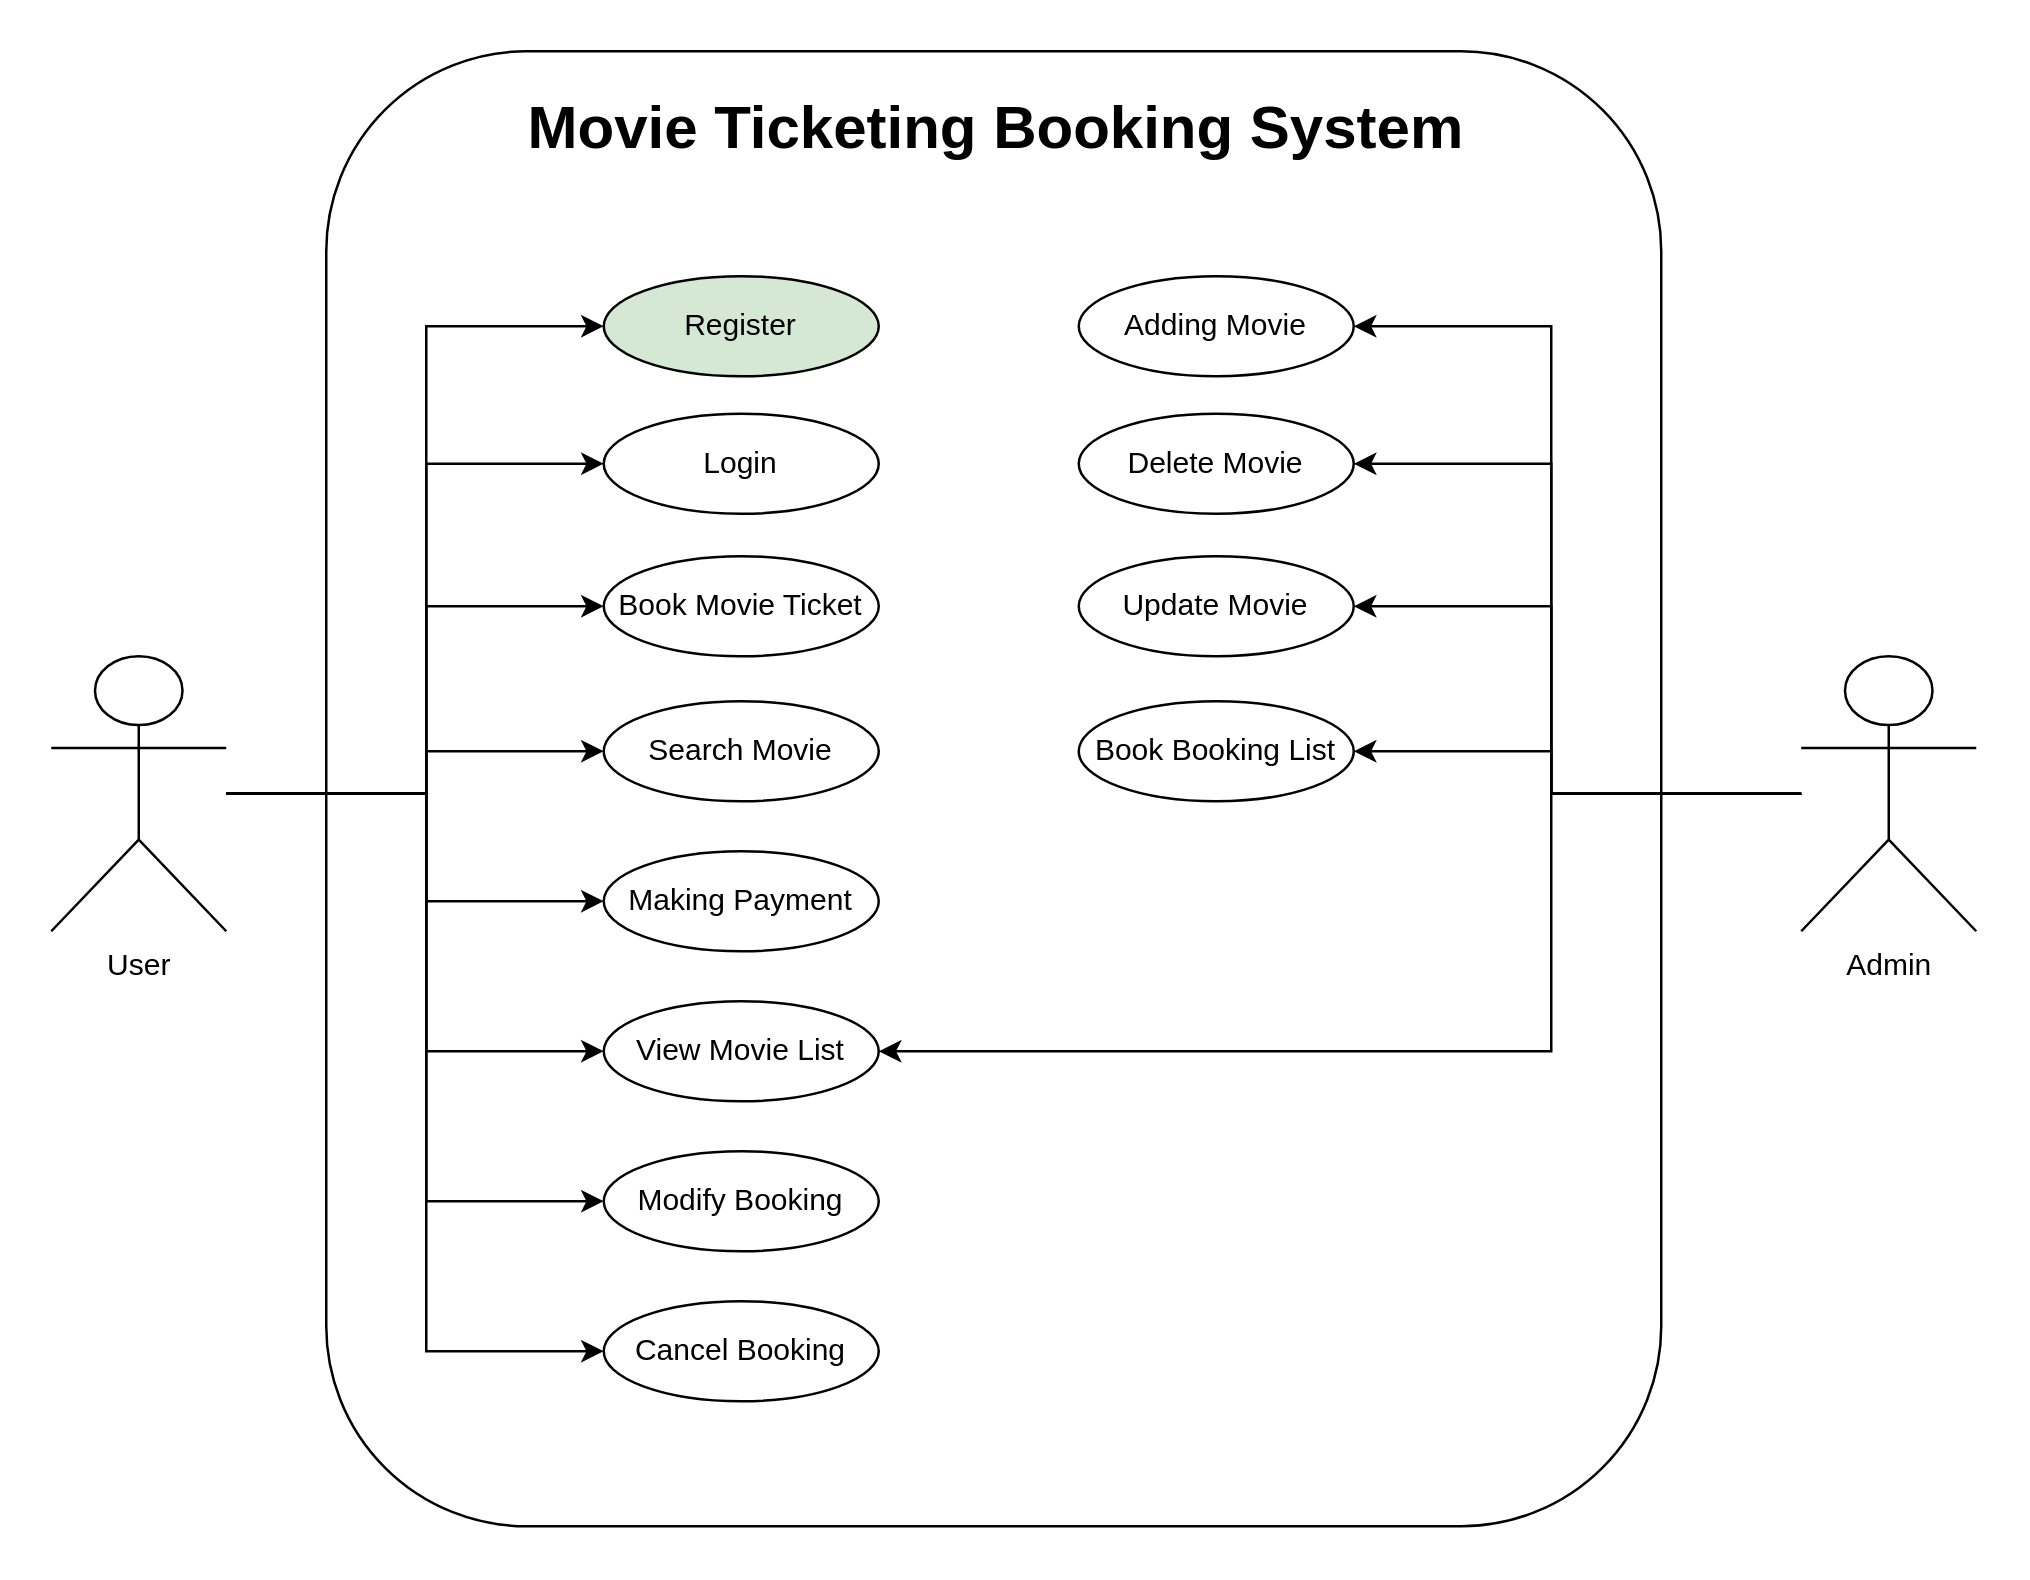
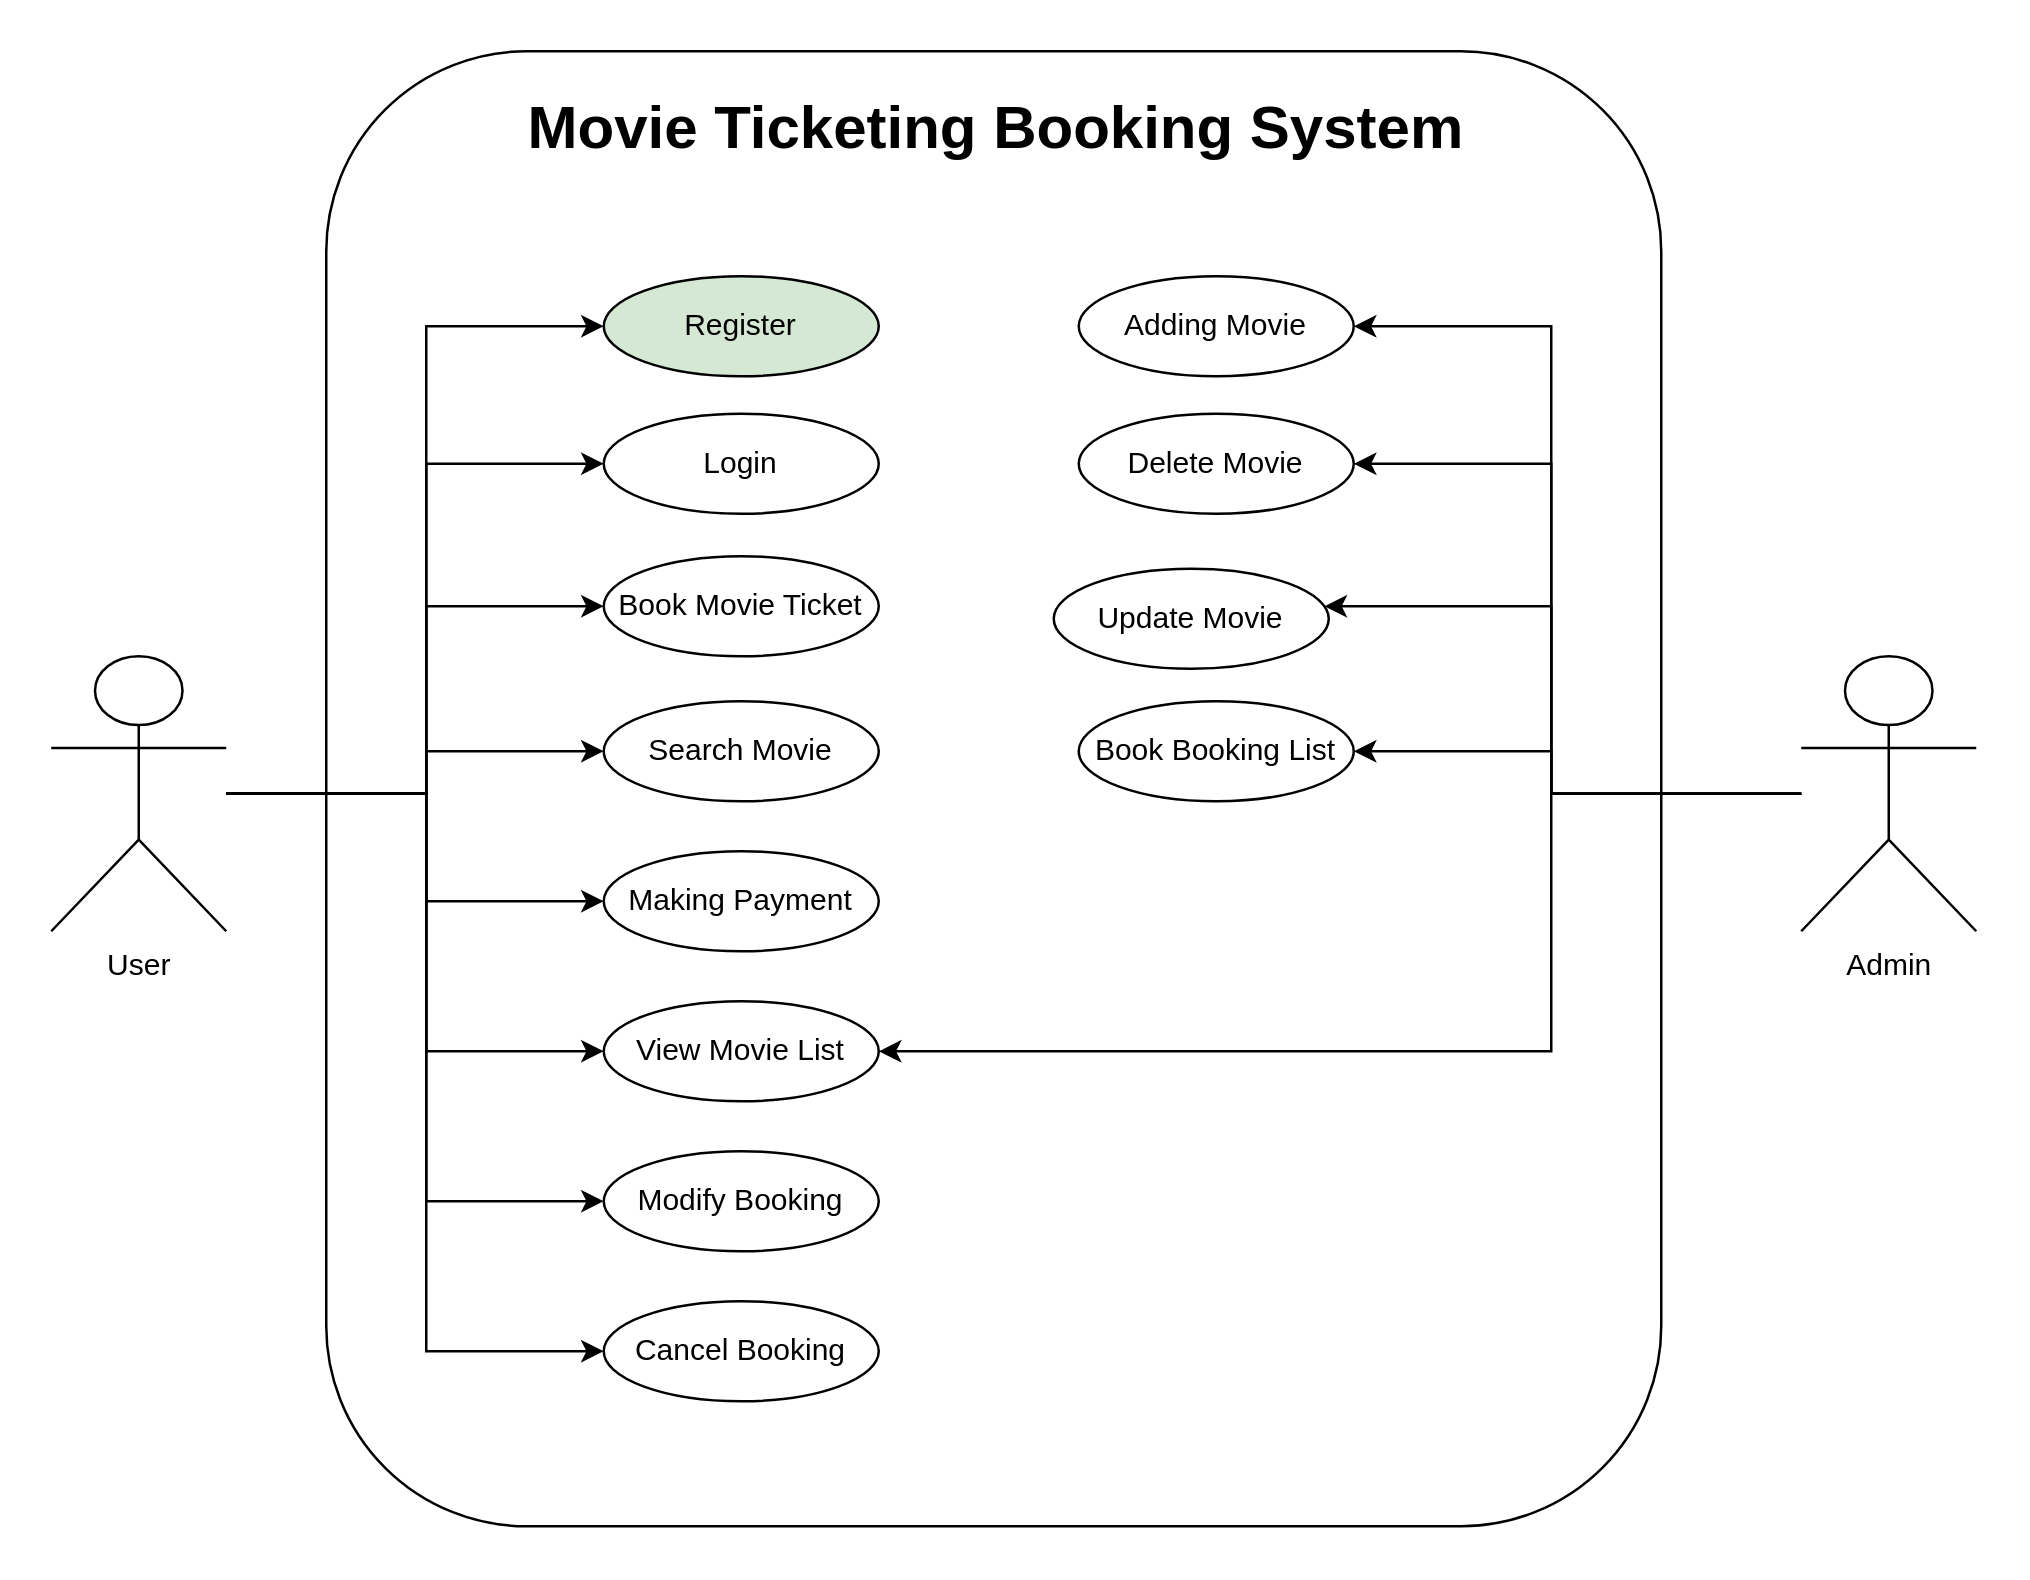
(1216, 606) -> (1191, 619)
